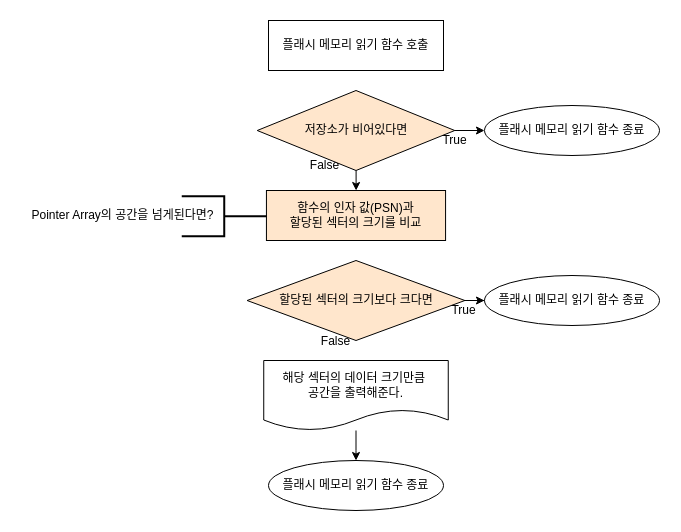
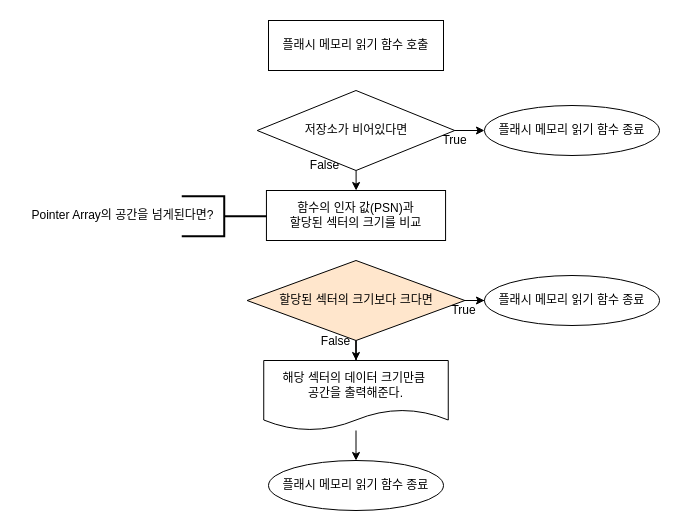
(356, 131) -> (356, 131)
(356, 216) -> (356, 216)
none -> (356, 355)
